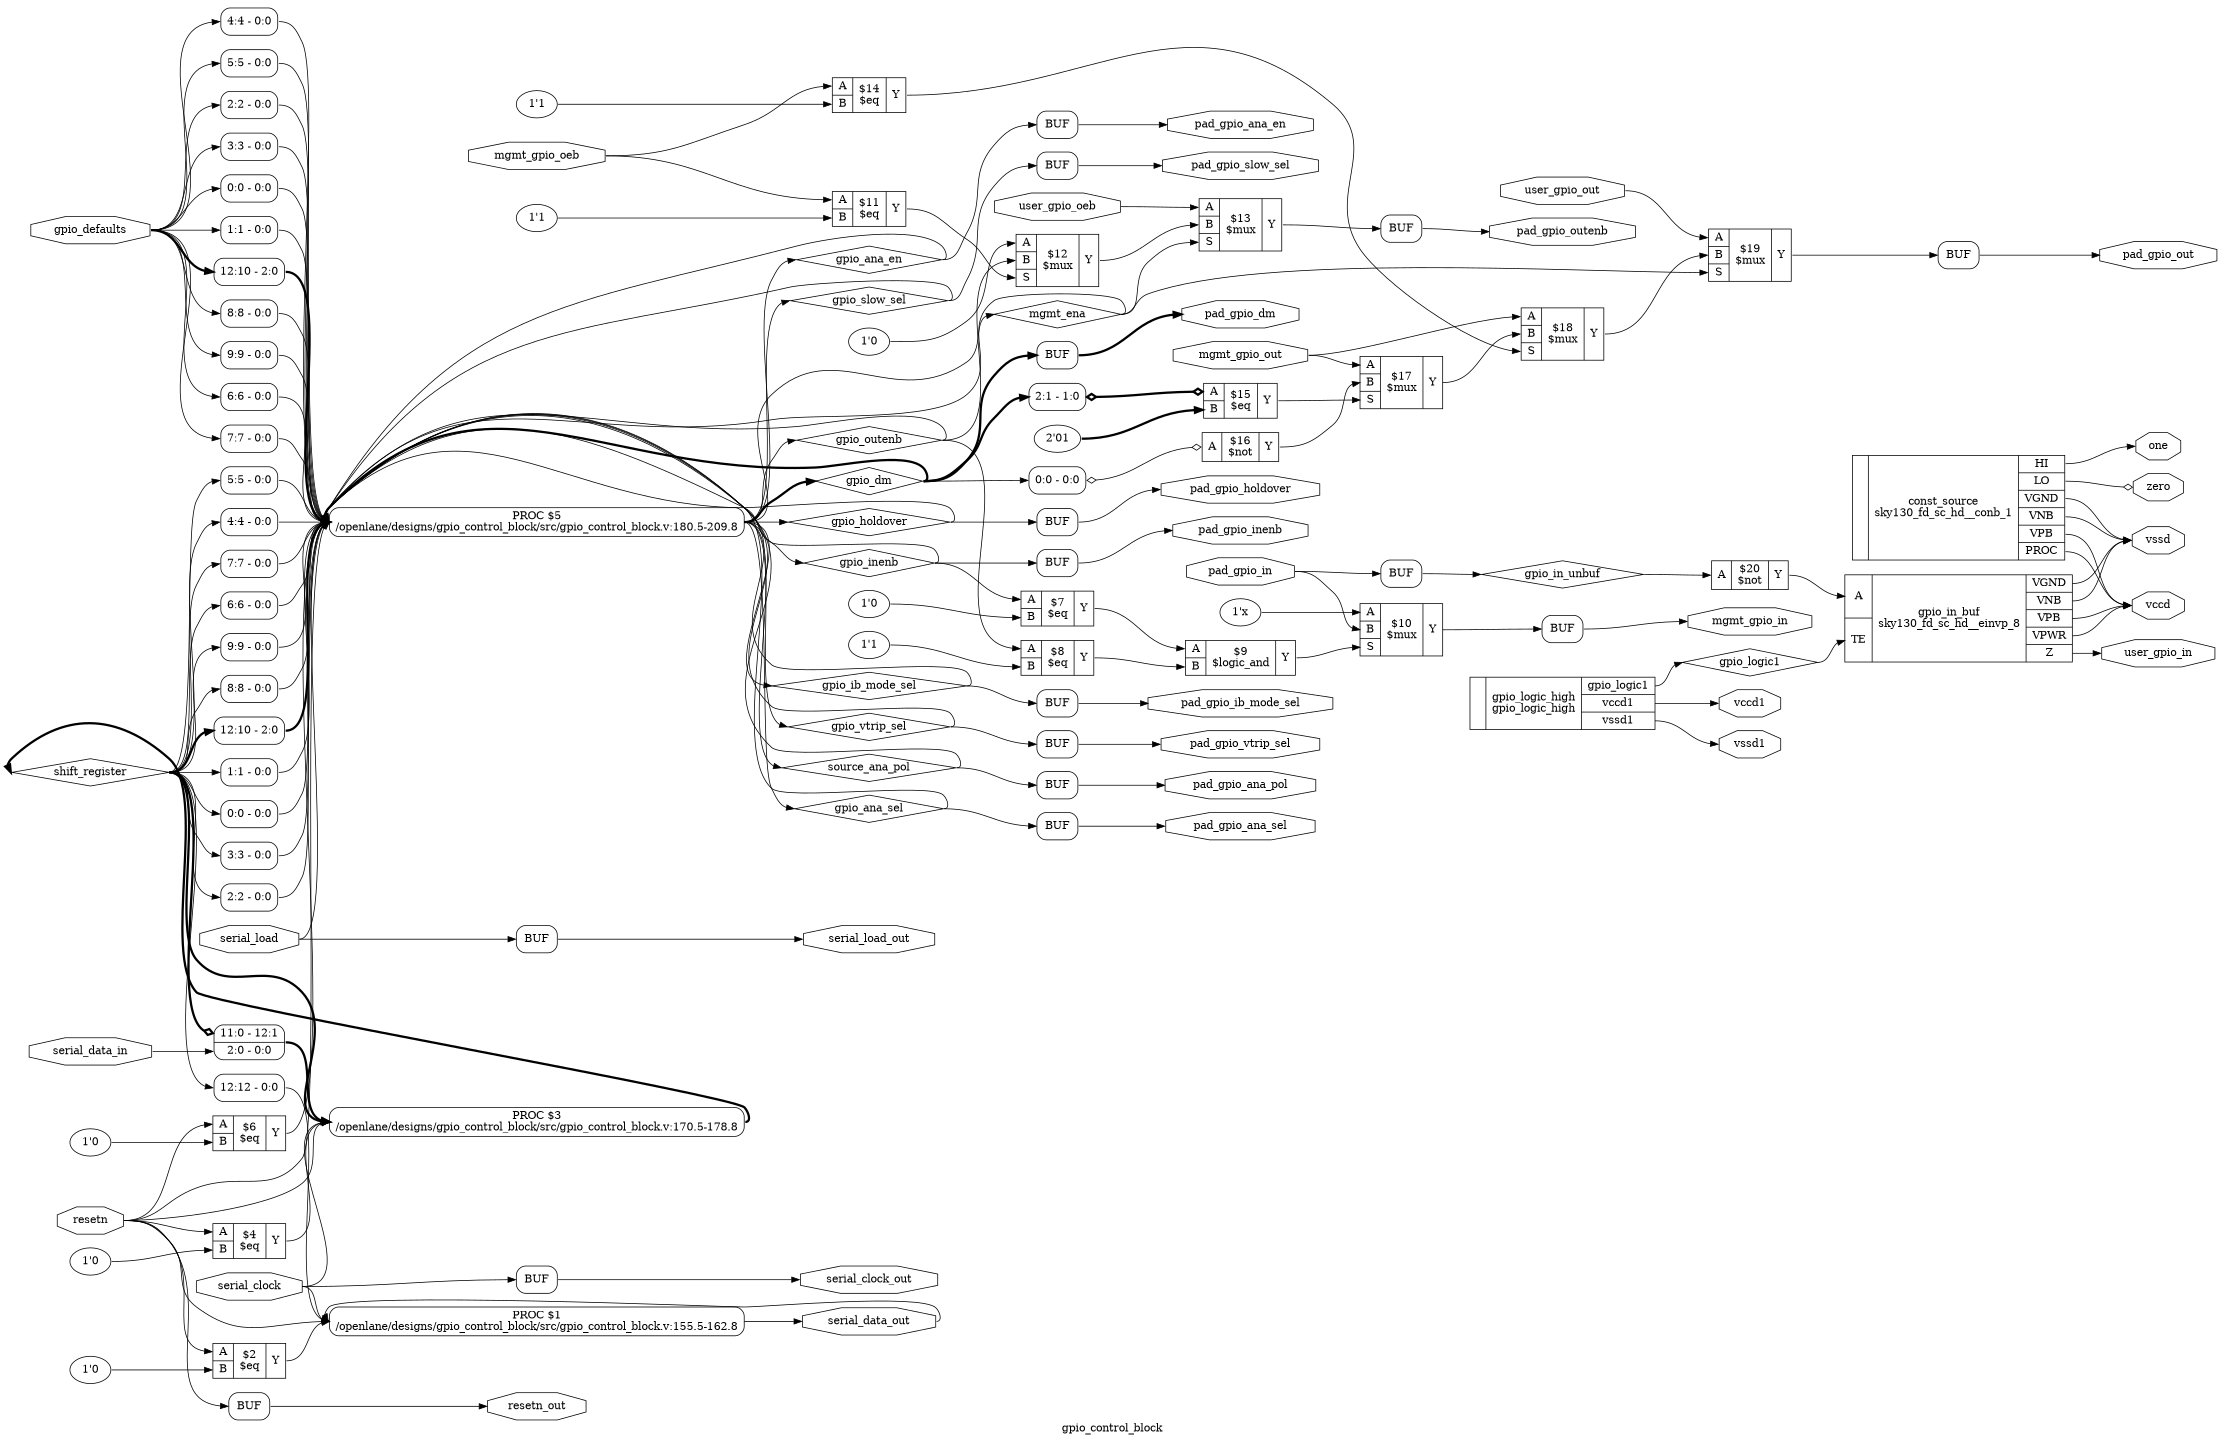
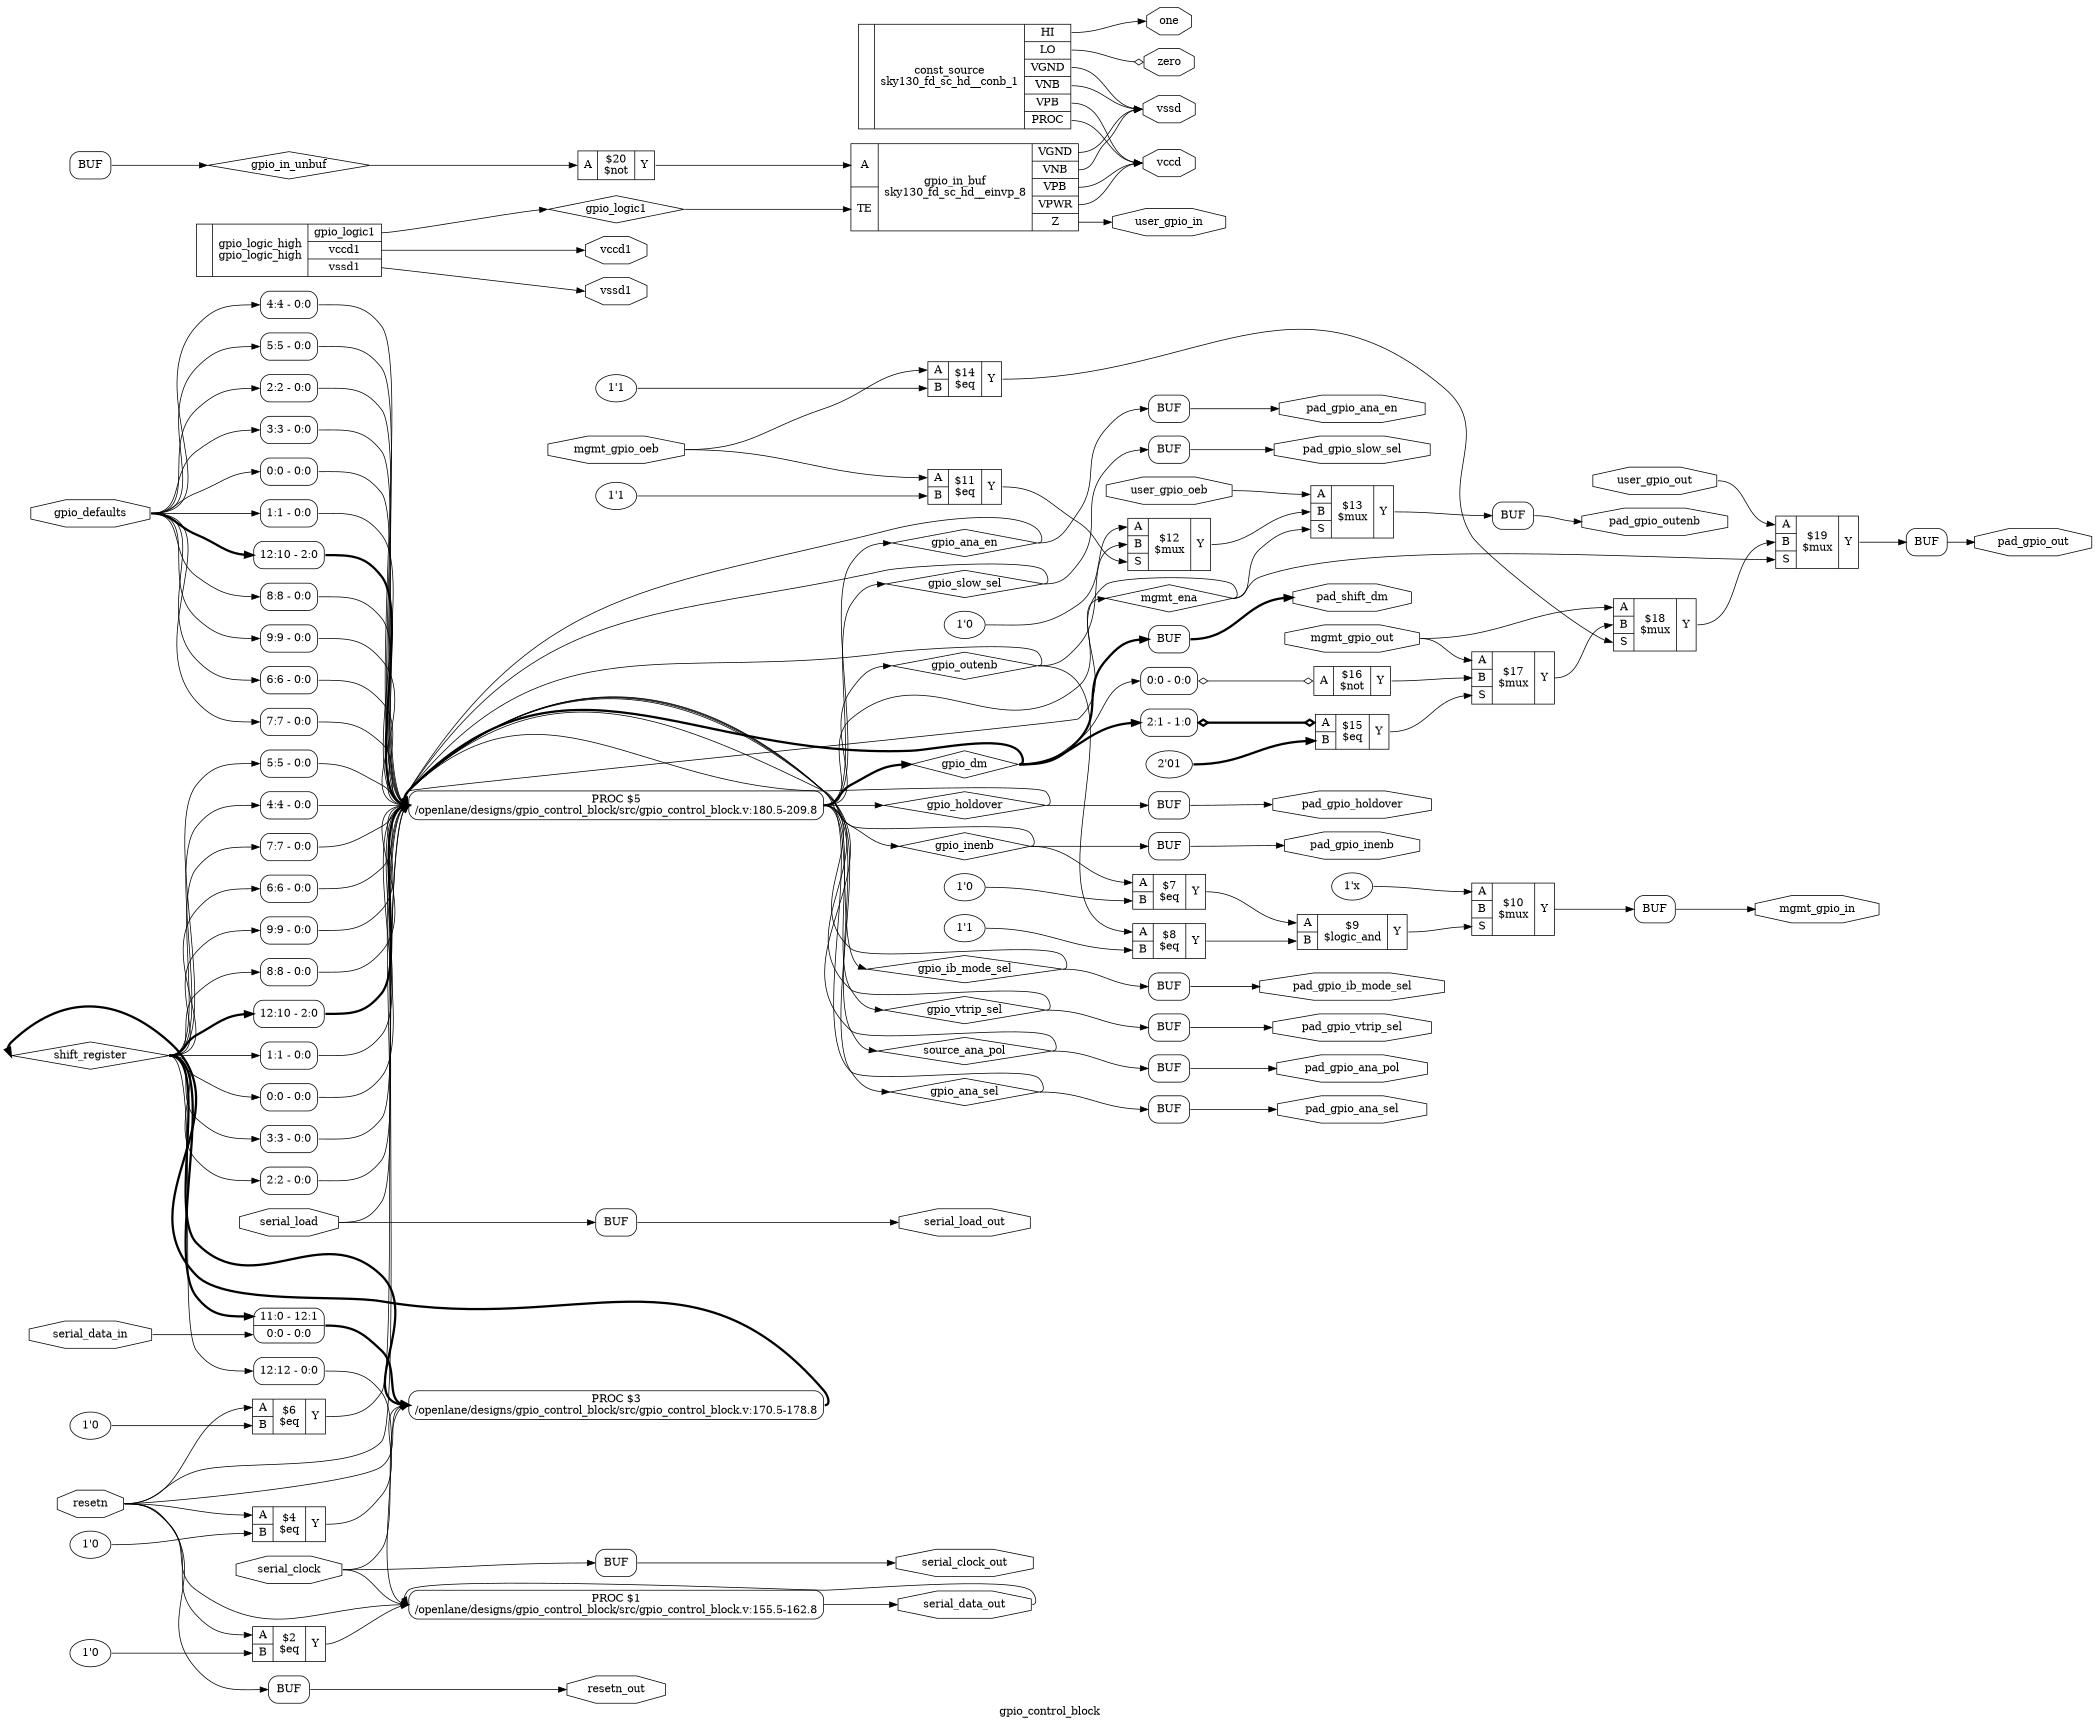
(1240, 314) -> (1352, 598)
(1240, 571) -> none
(191, 898) -> (187, 1199)
(249, 1051) -> (289, 1334)
